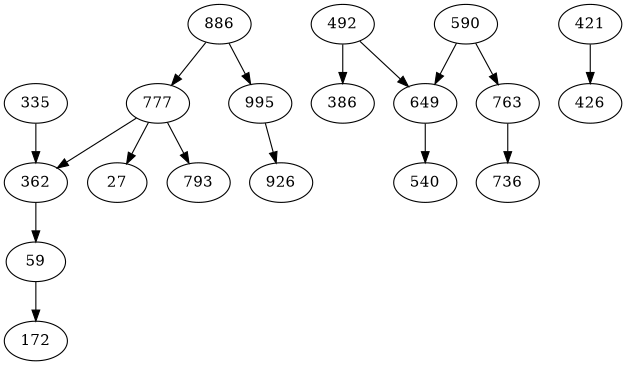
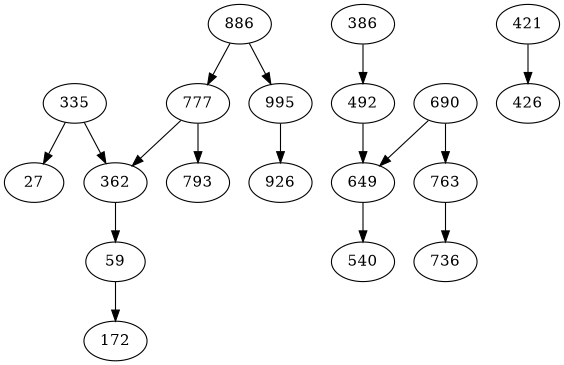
(466, 24) -> (446, 103)
(343, 58) -> (363, 58)
(140, 138) -> (57, 138)
